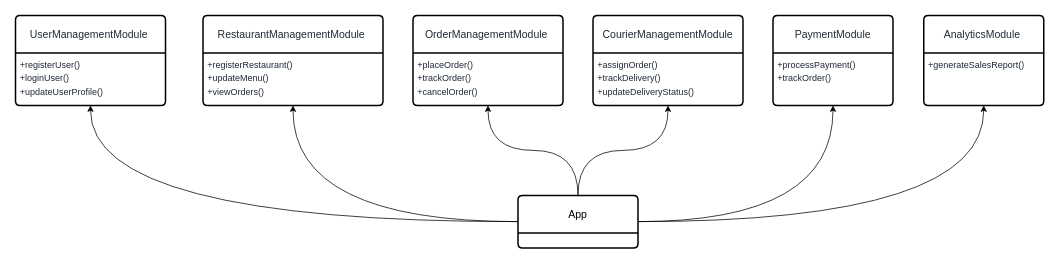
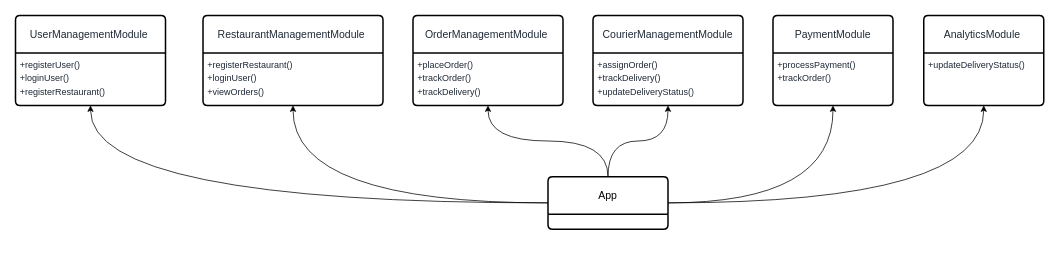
(982, 64) -> (984, 64)
(68, 74) -> (72, 74)
(259, 74) -> (259, 74)
(451, 74) -> (455, 74)
(578, 222) -> (608, 203)
